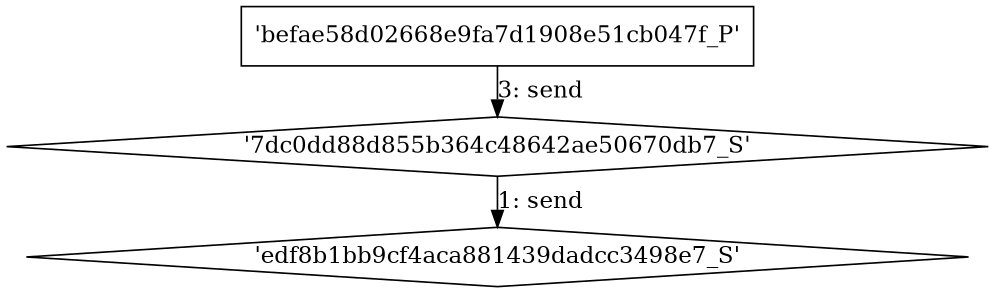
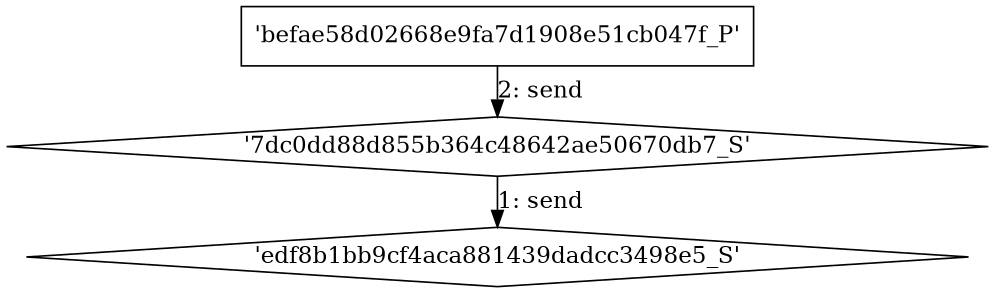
(540, 91) -> (540, 91)
(497, 257) -> (497, 257)
